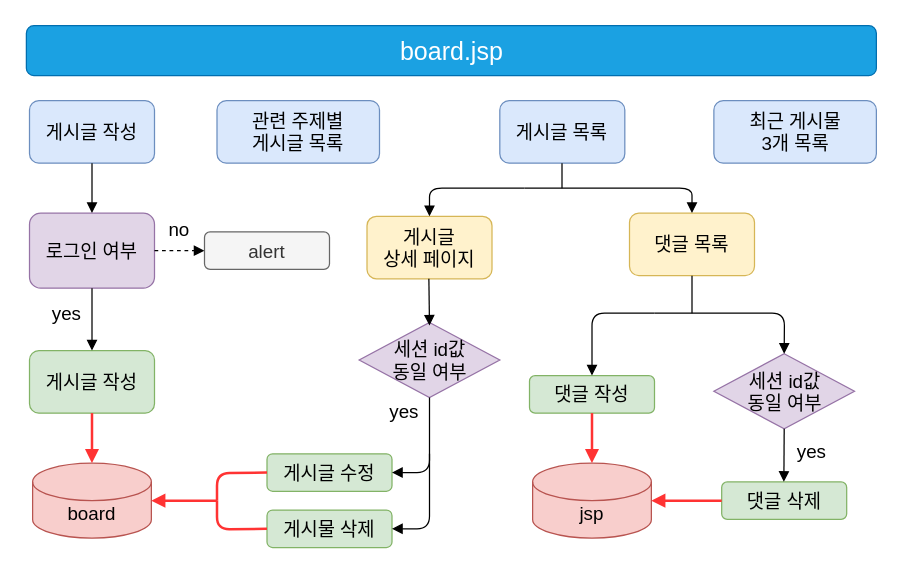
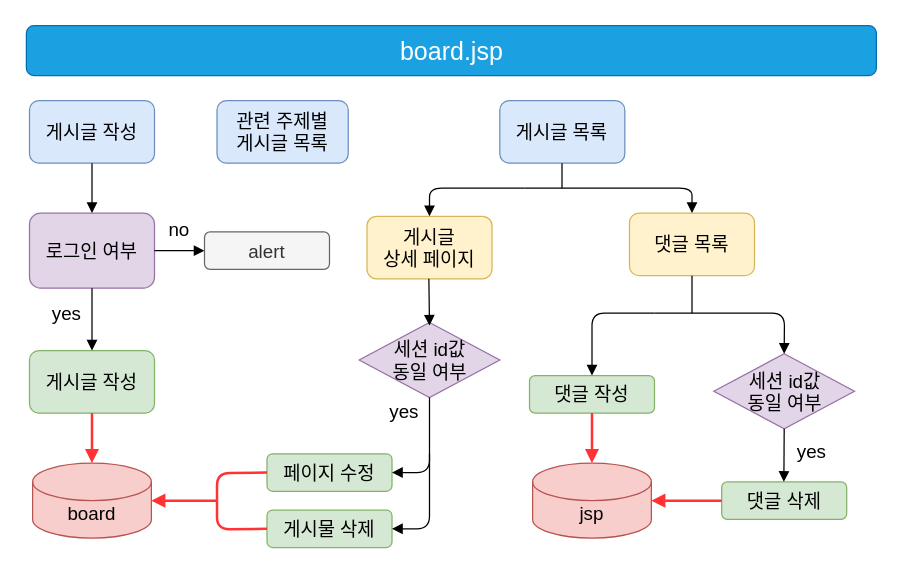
(298, 132) -> (283, 132)
(795, 132) -> none
(175, 251) -> (175, 251)
(329, 473) -> (329, 473)
